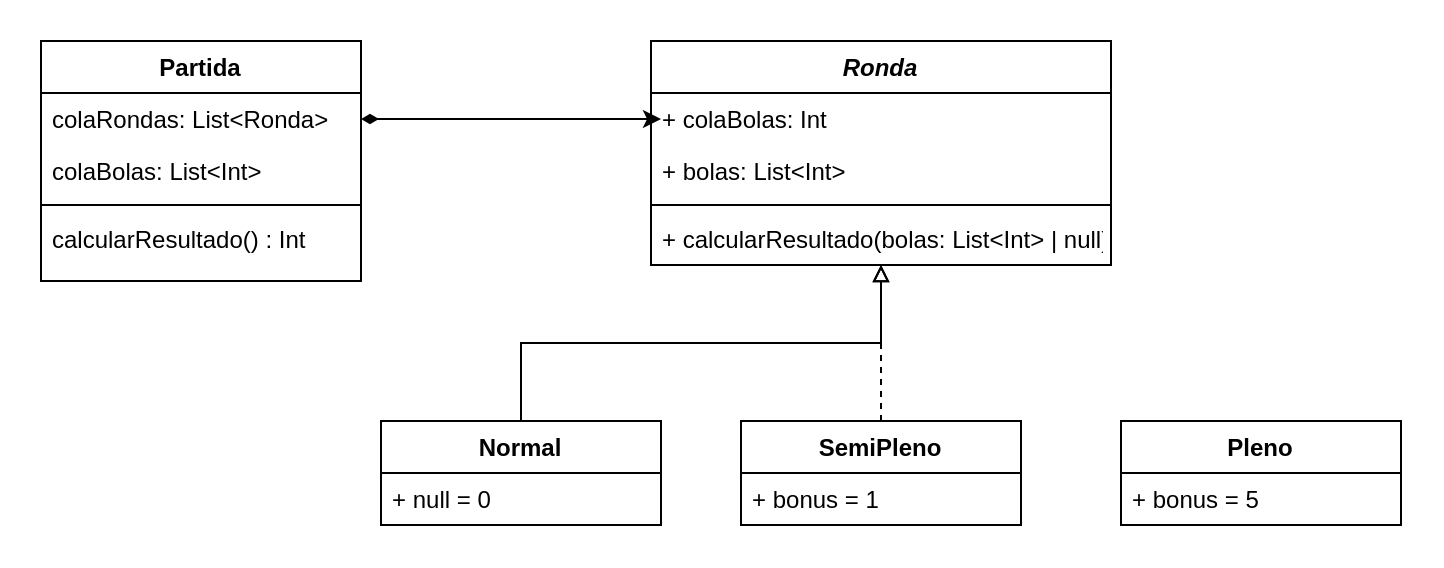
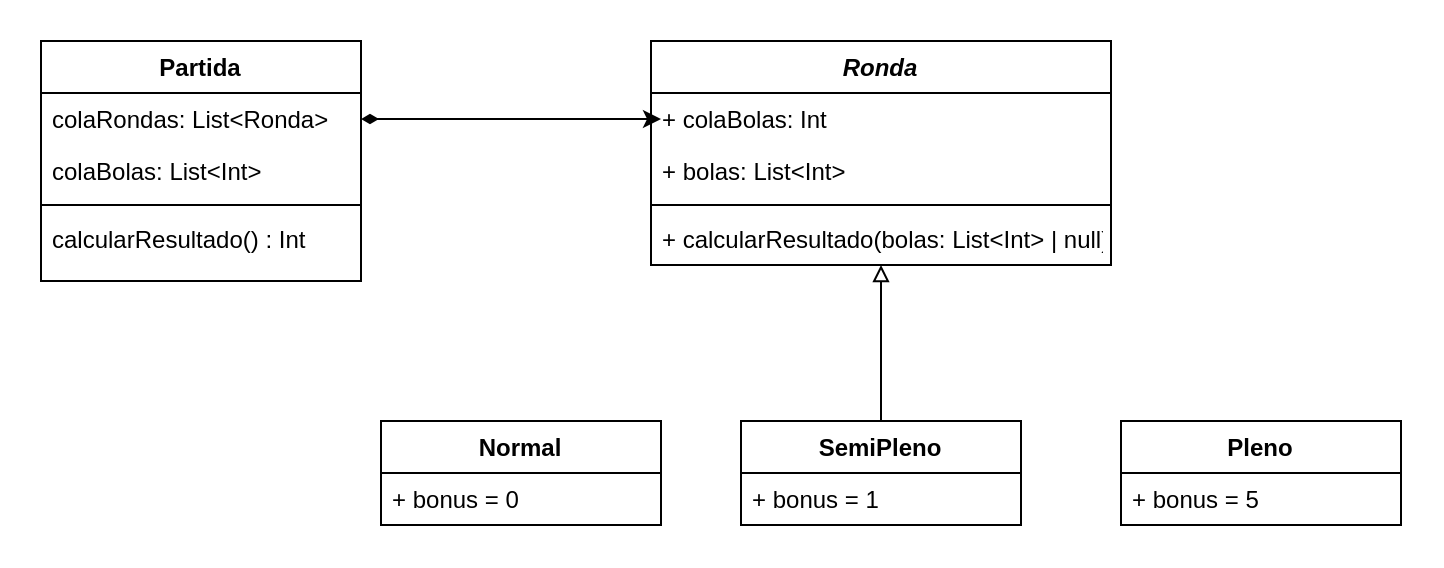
(661, 343) -> none
(881, 383) -> (881, 383)
(444, 500) -> (457, 500)
